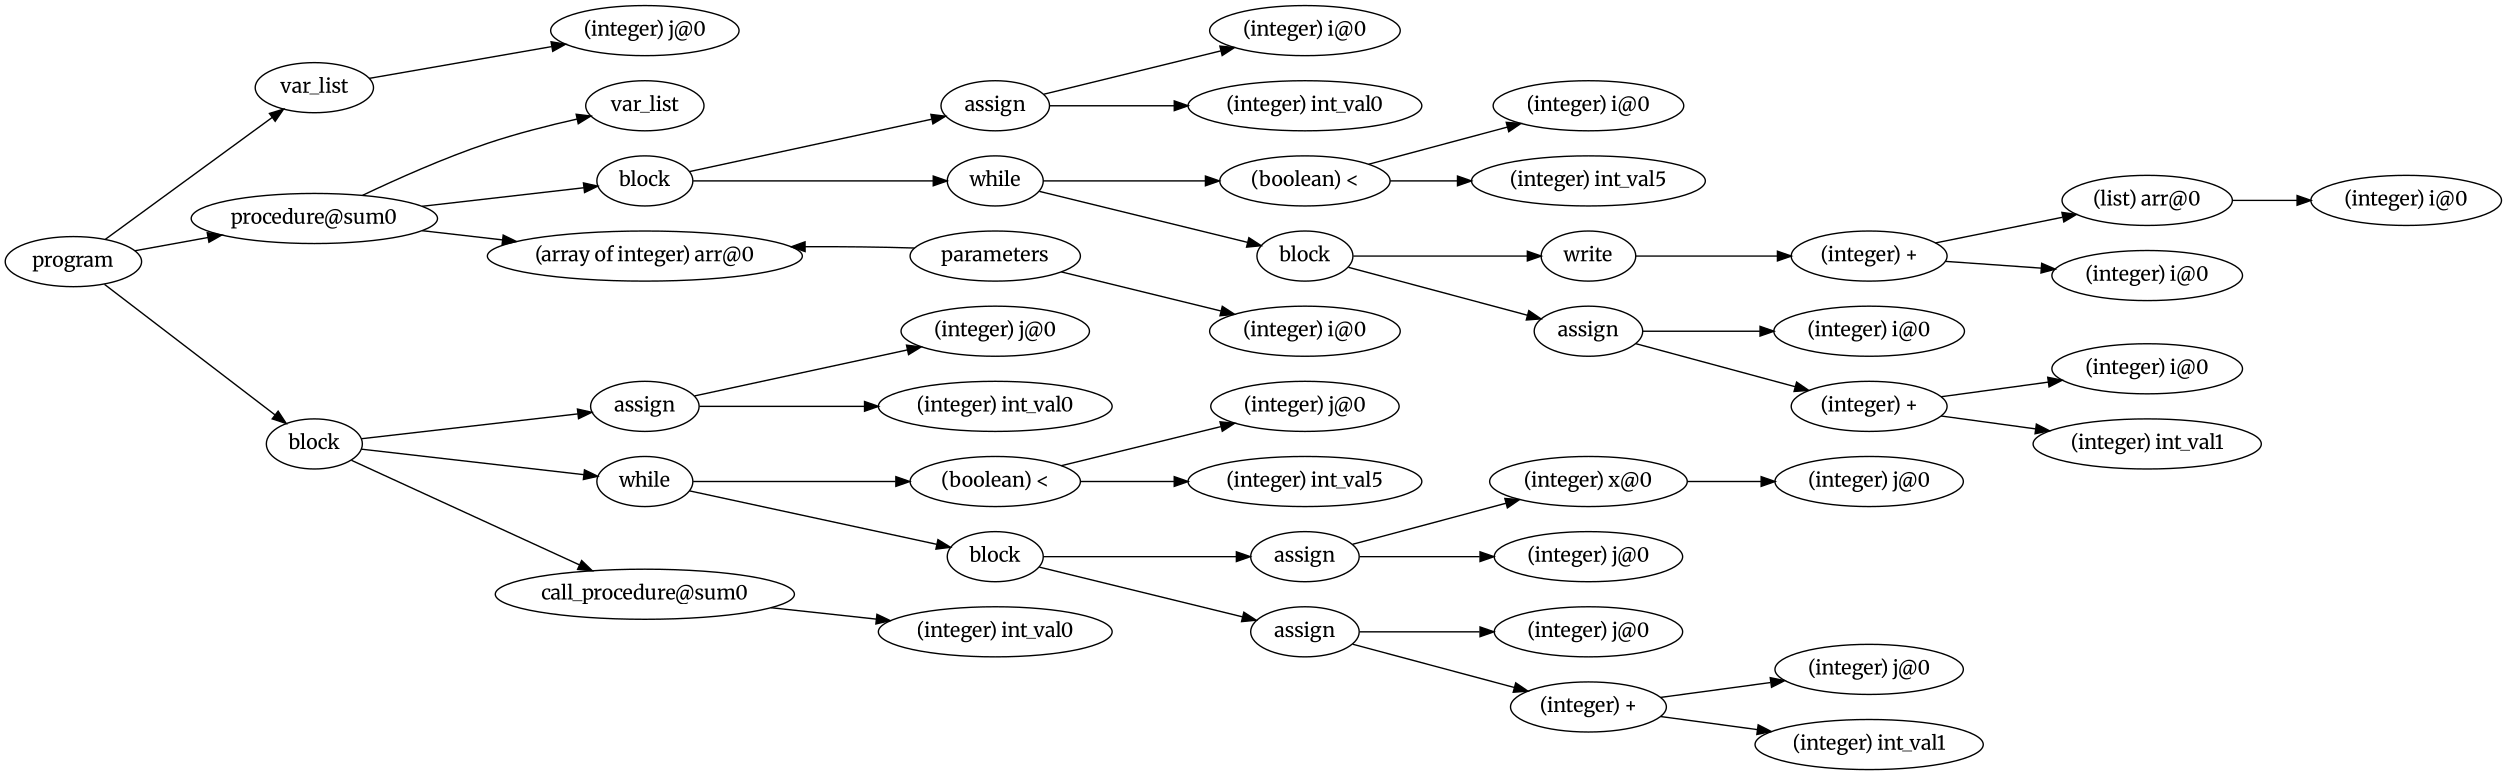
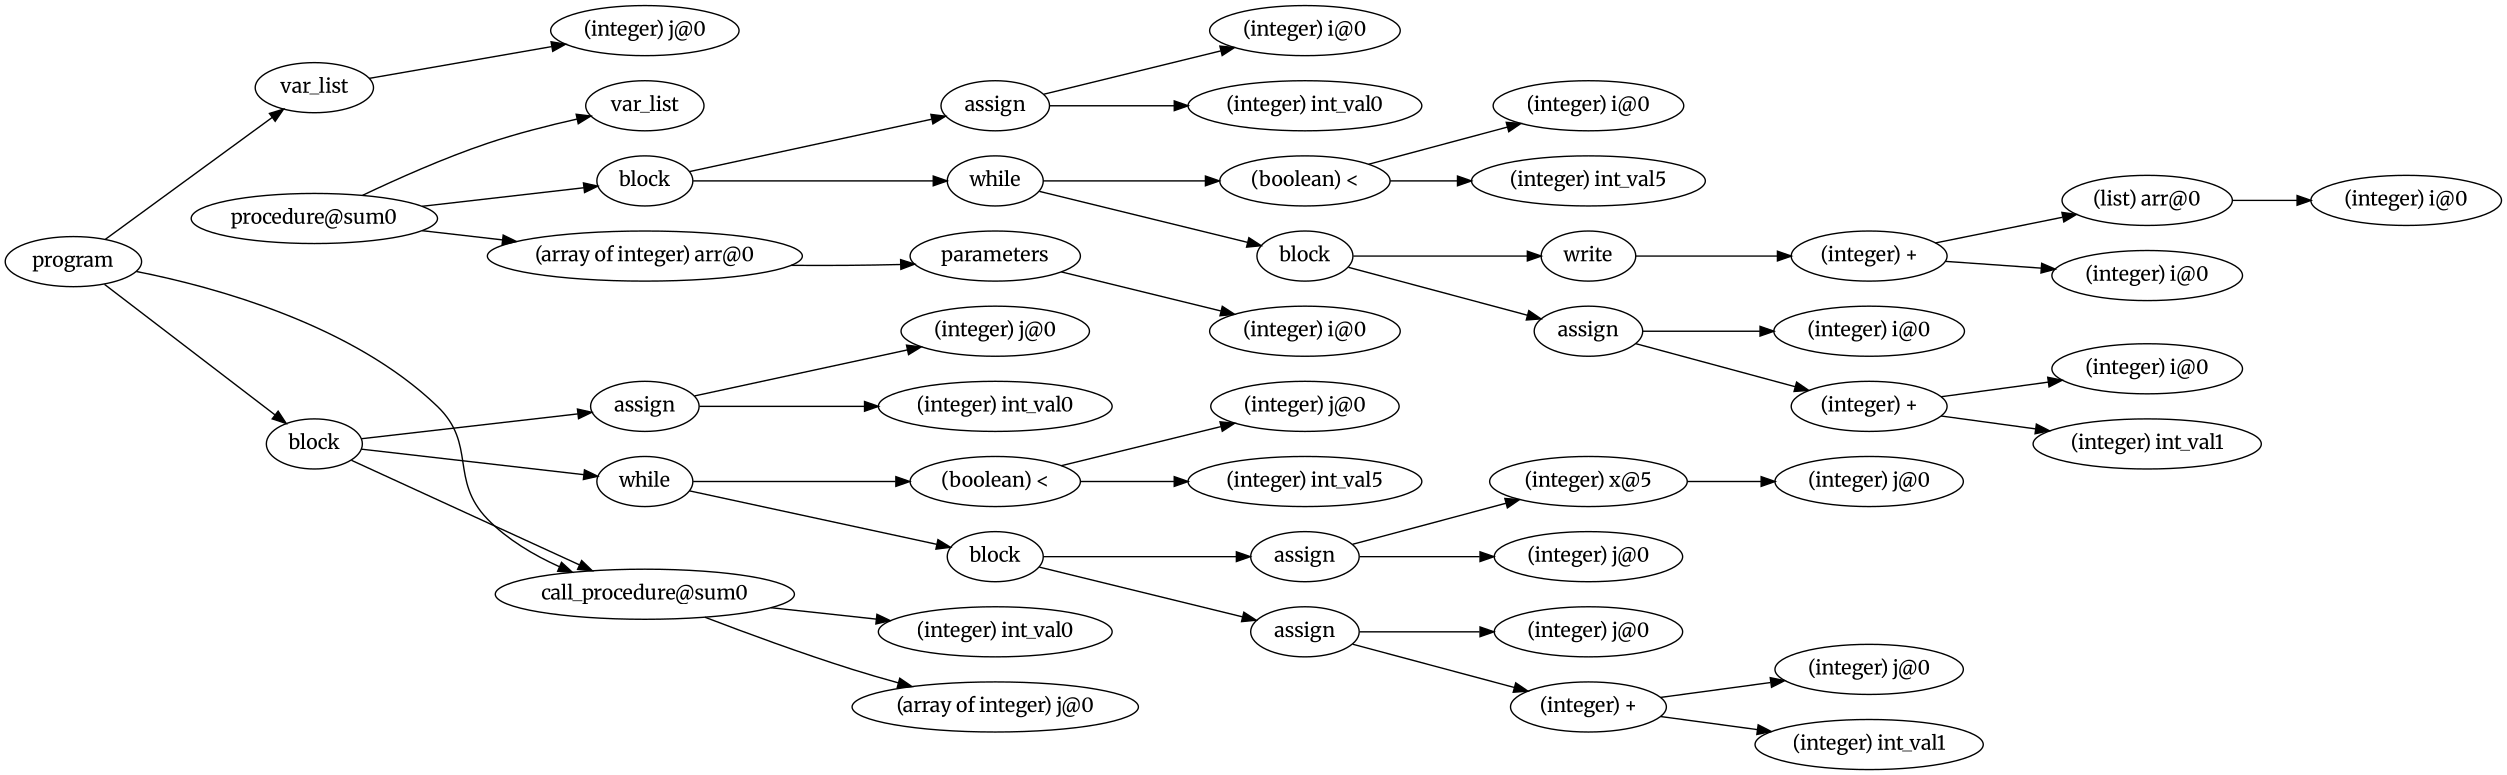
(171, 244) -> (390, 369)
(860, 247) -> (846, 265)
(1588, 482) -> (1588, 482)
none -> (995, 707)
